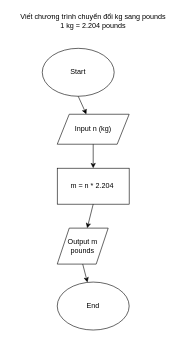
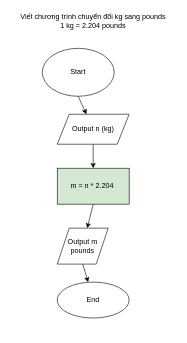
(93, 129) -> (93, 129)
(93, 186) -> (93, 186)
(93, 306) -> (93, 300)
